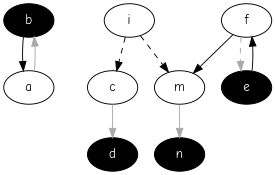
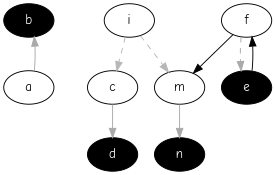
(23, 49) -> none
(122, 49) -> (122, 49)
(152, 50) -> (152, 50)
